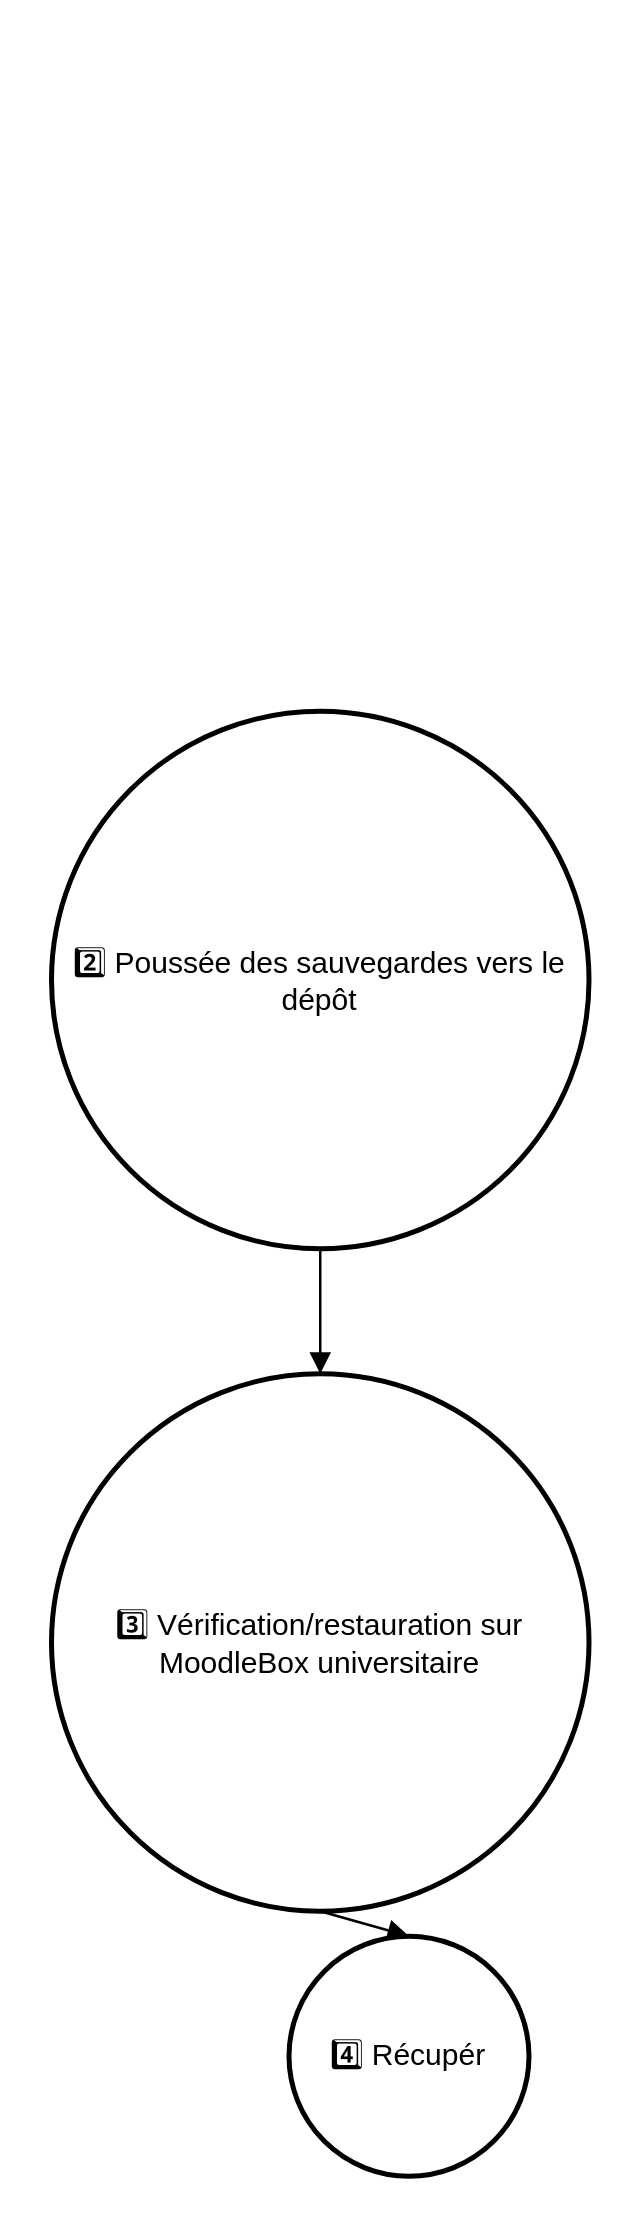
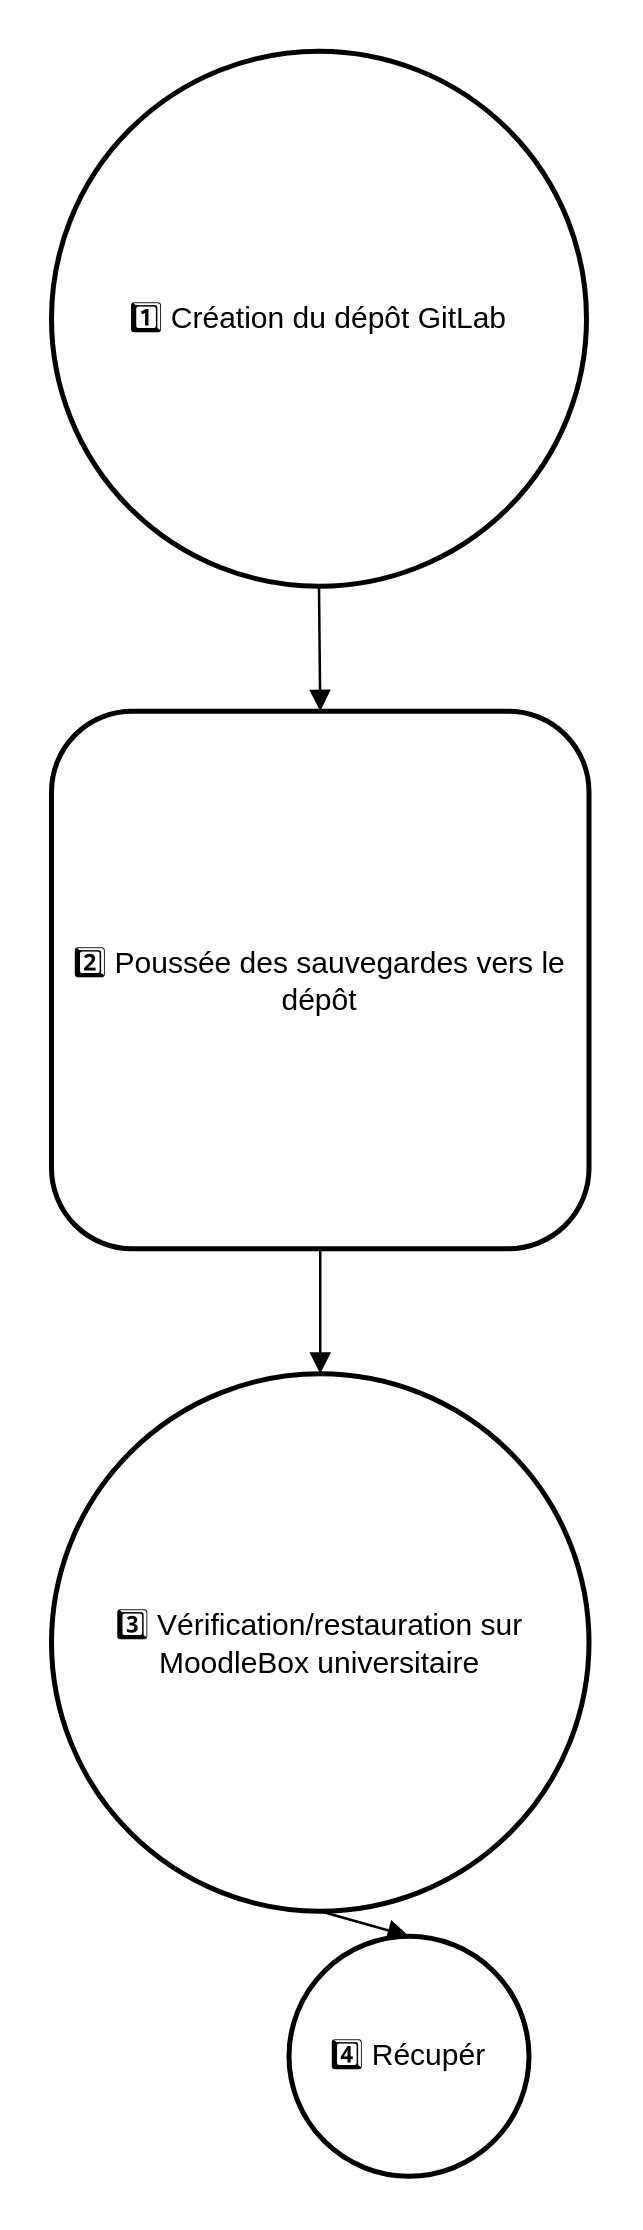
none -> (319, 319)
none -> (319, 639)
(320, 980) -> (320, 980)
